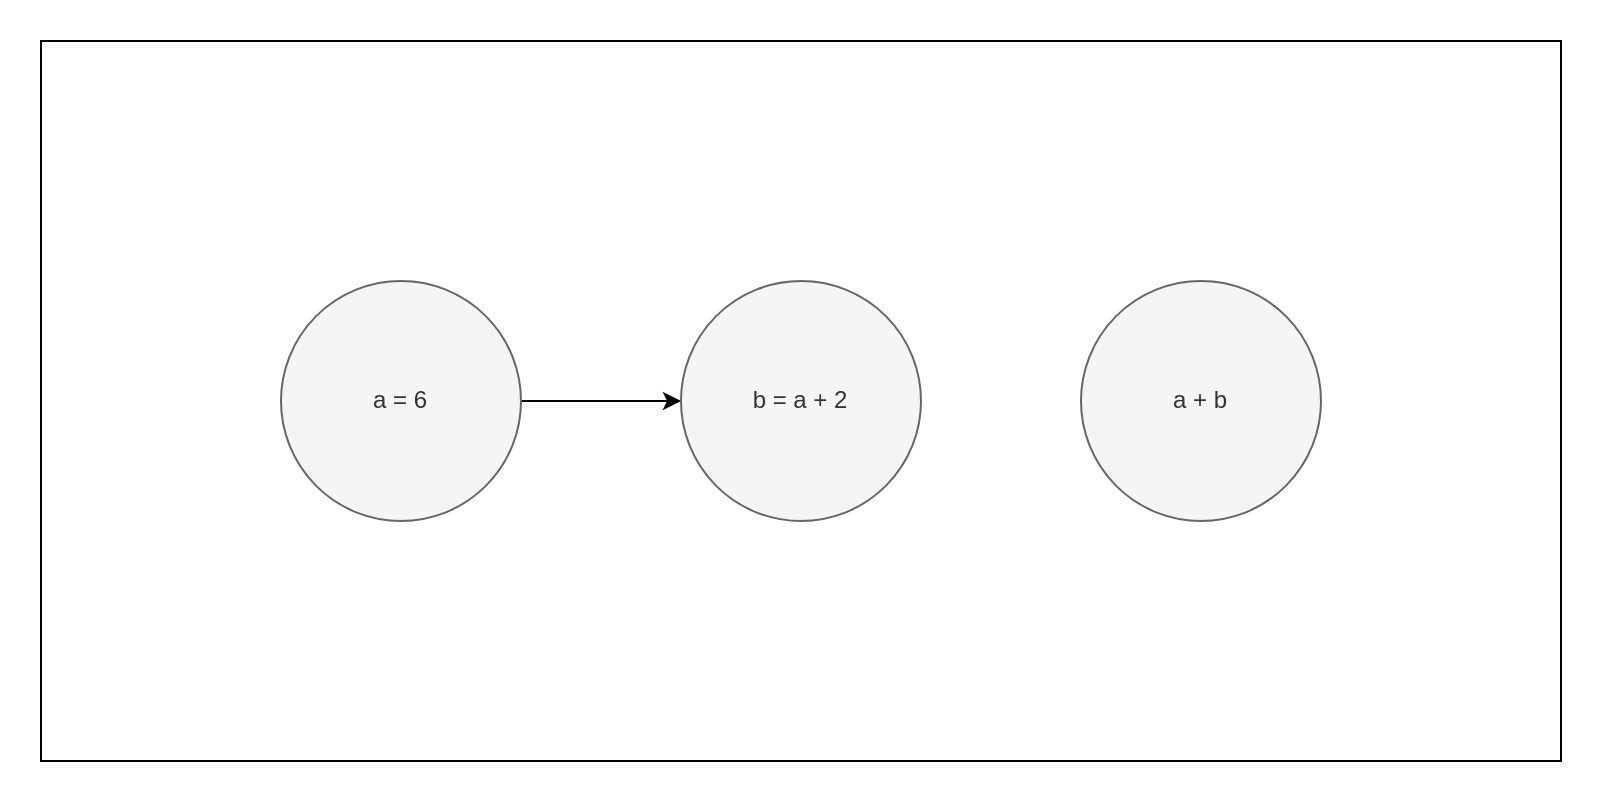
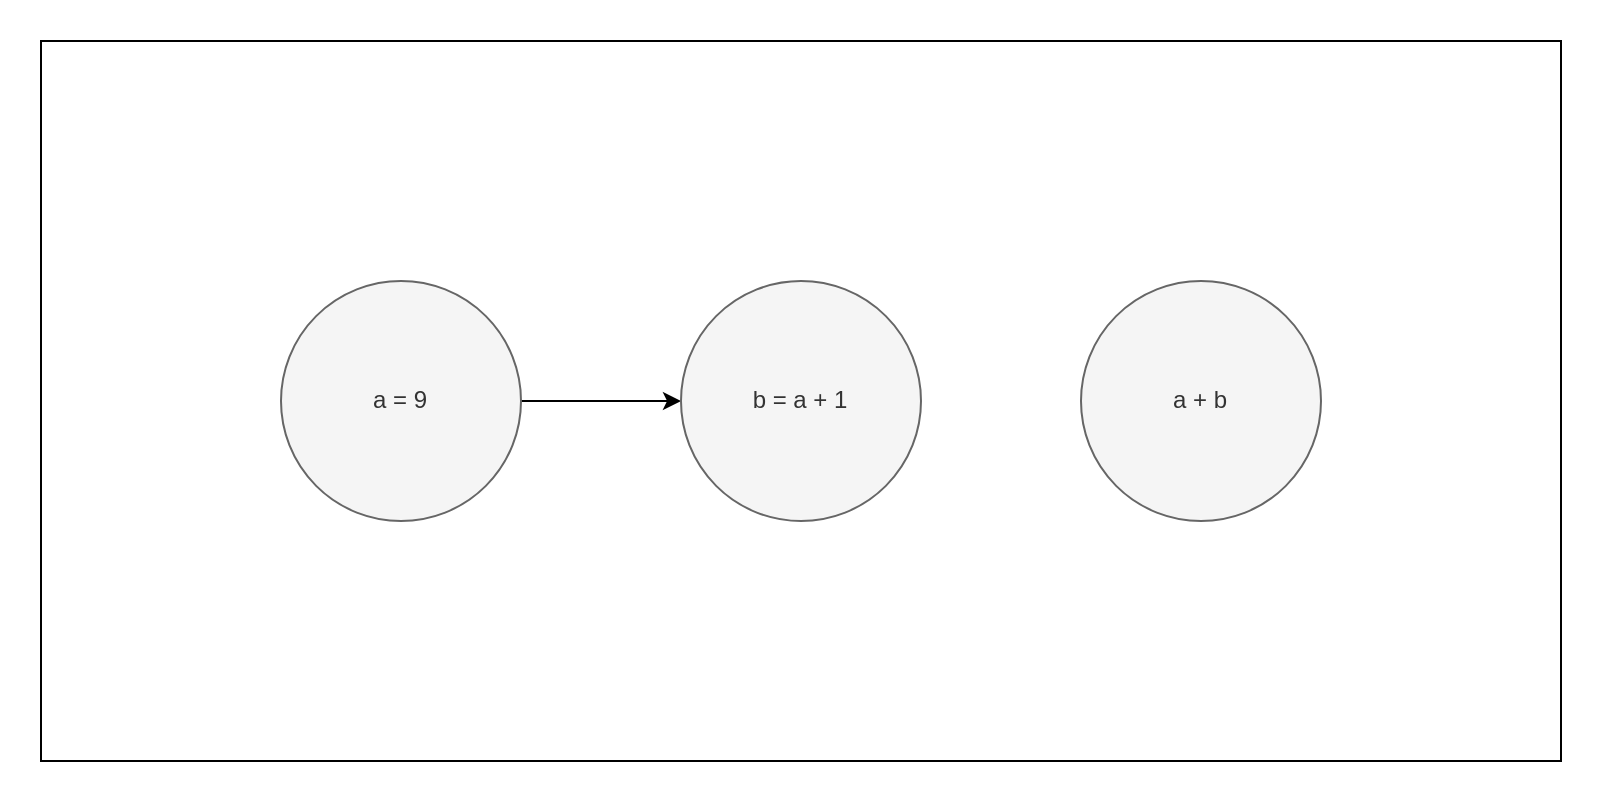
(401, 401) -> (401, 401)
(801, 401) -> (801, 401)
